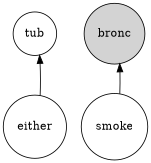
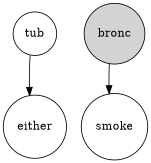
(40, 80) -> (29, 71)
(120, 83) -> (109, 75)
